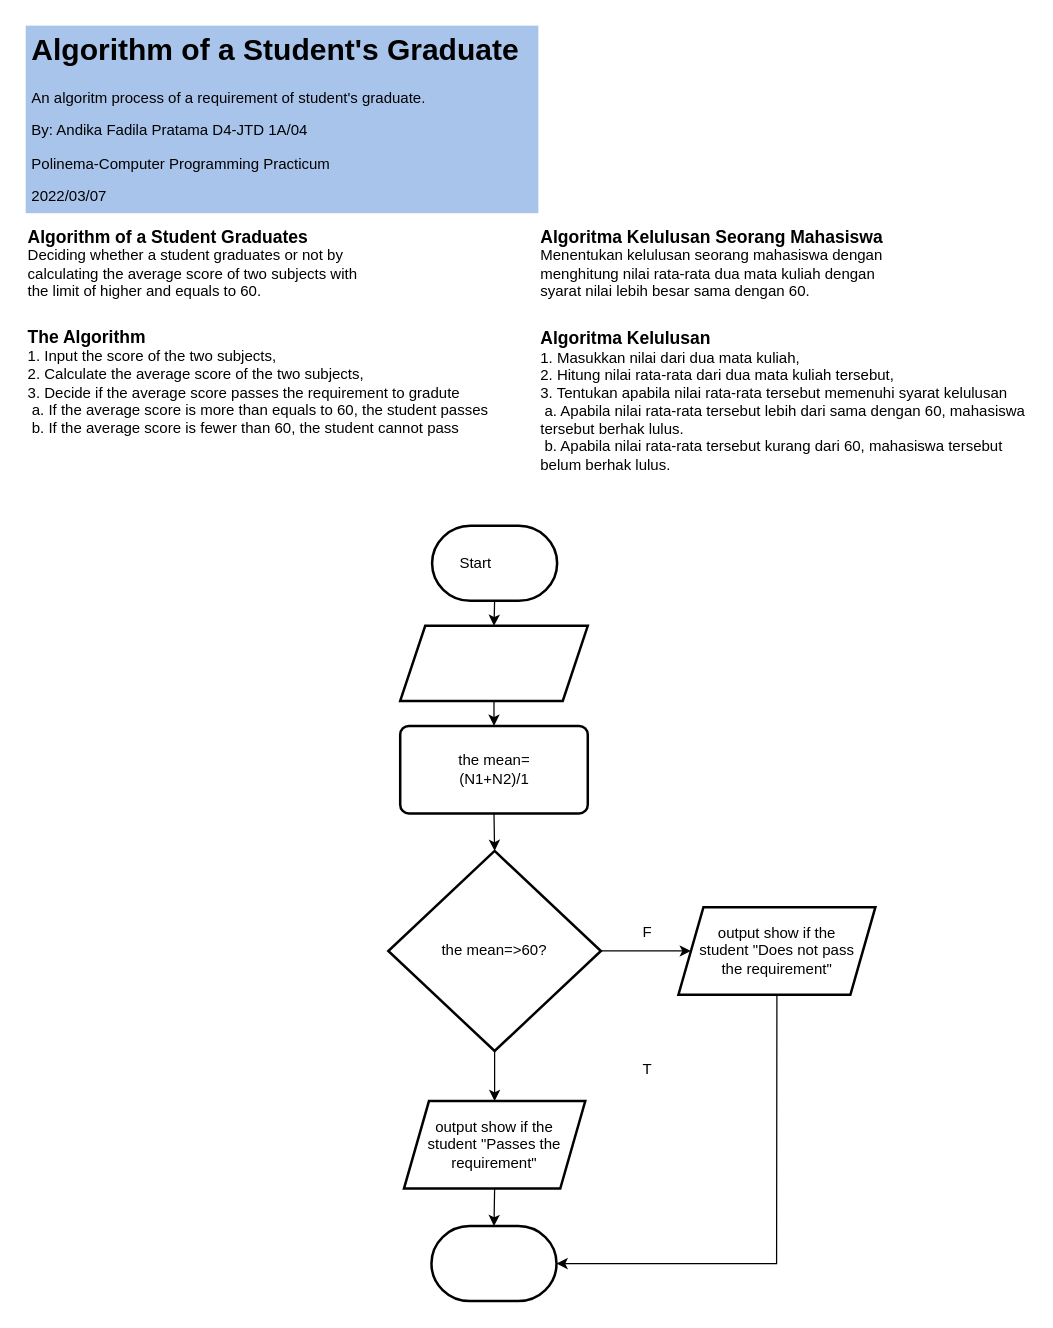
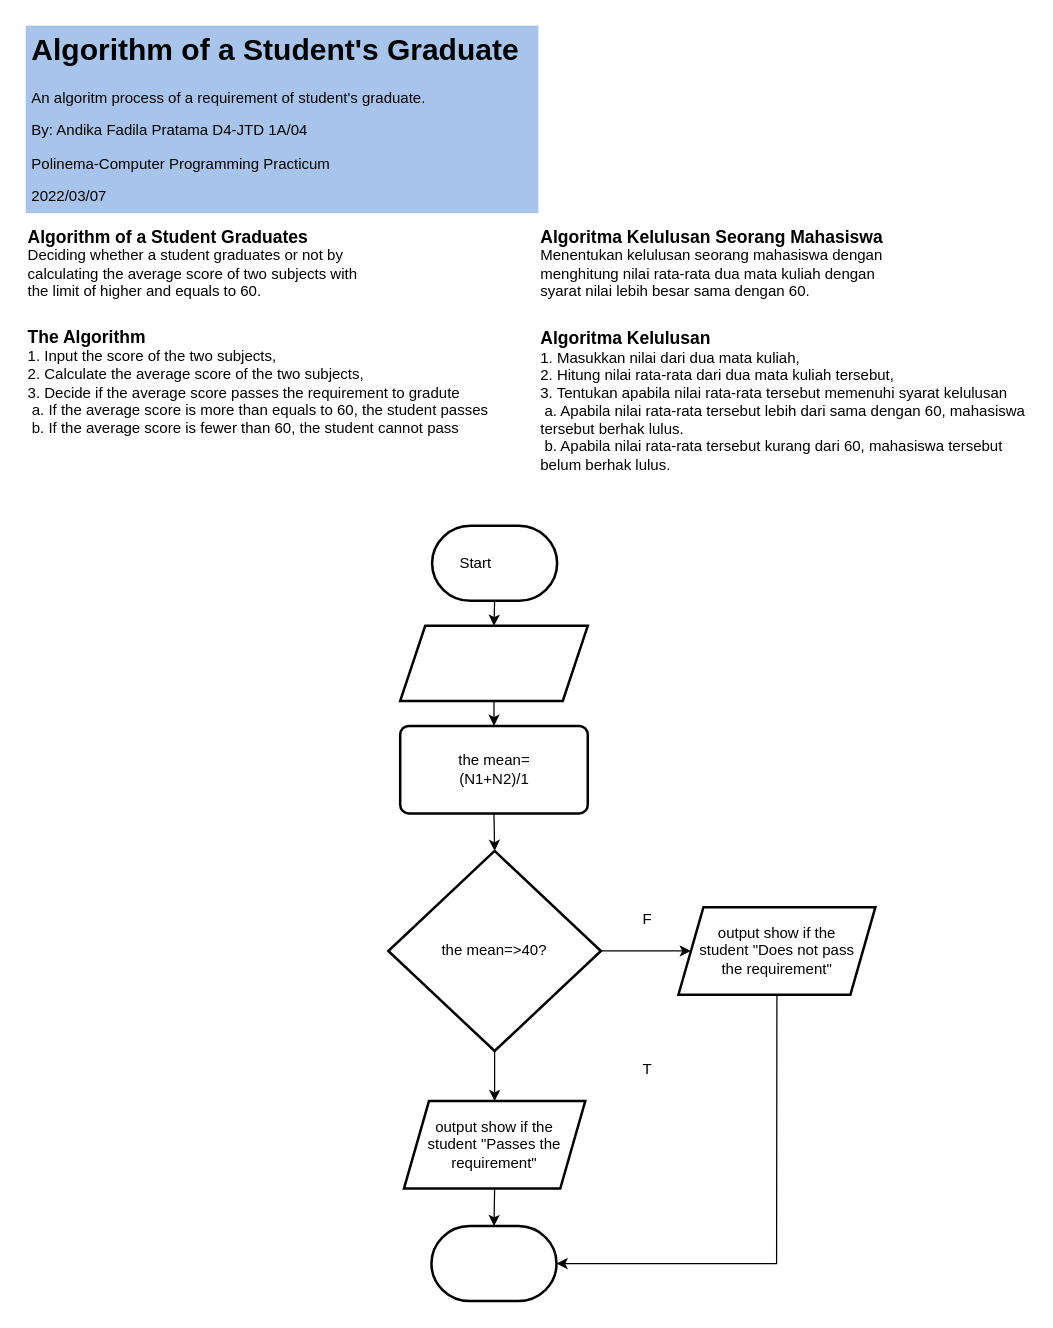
(647, 932) -> (647, 919)
(494, 951) -> (494, 951)
